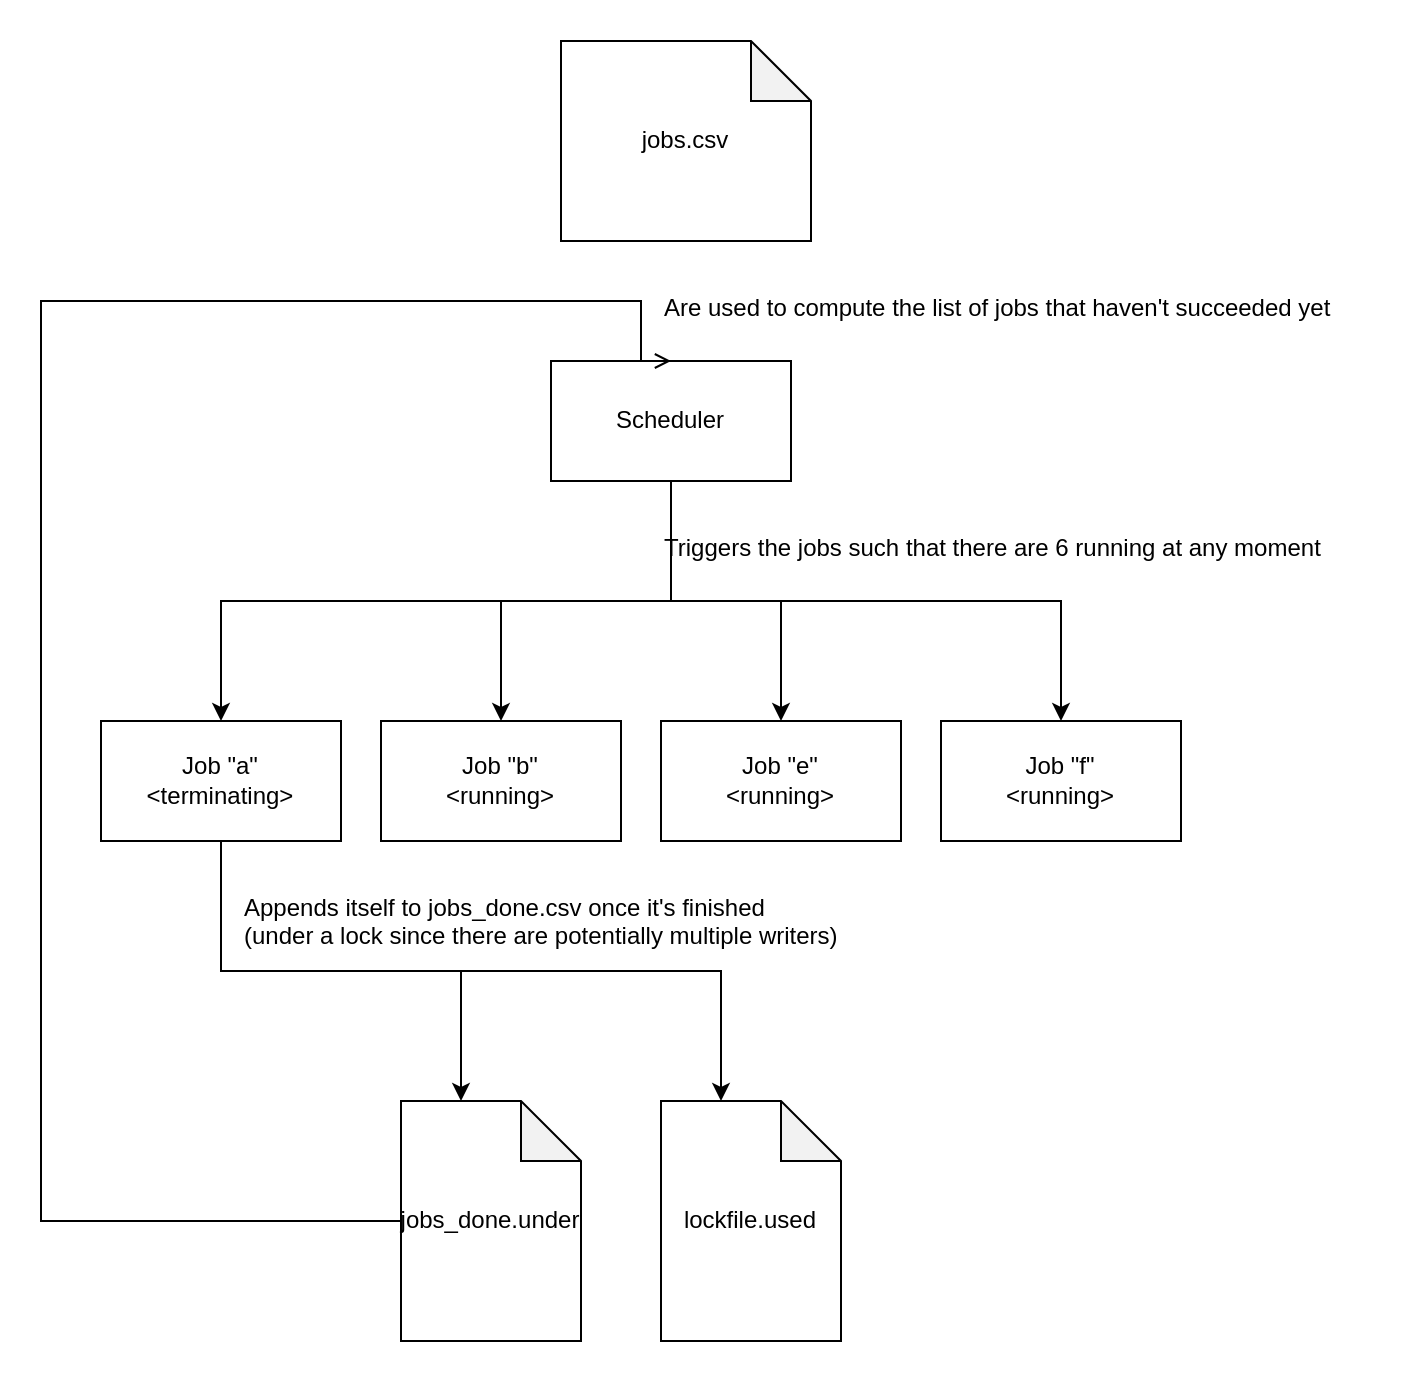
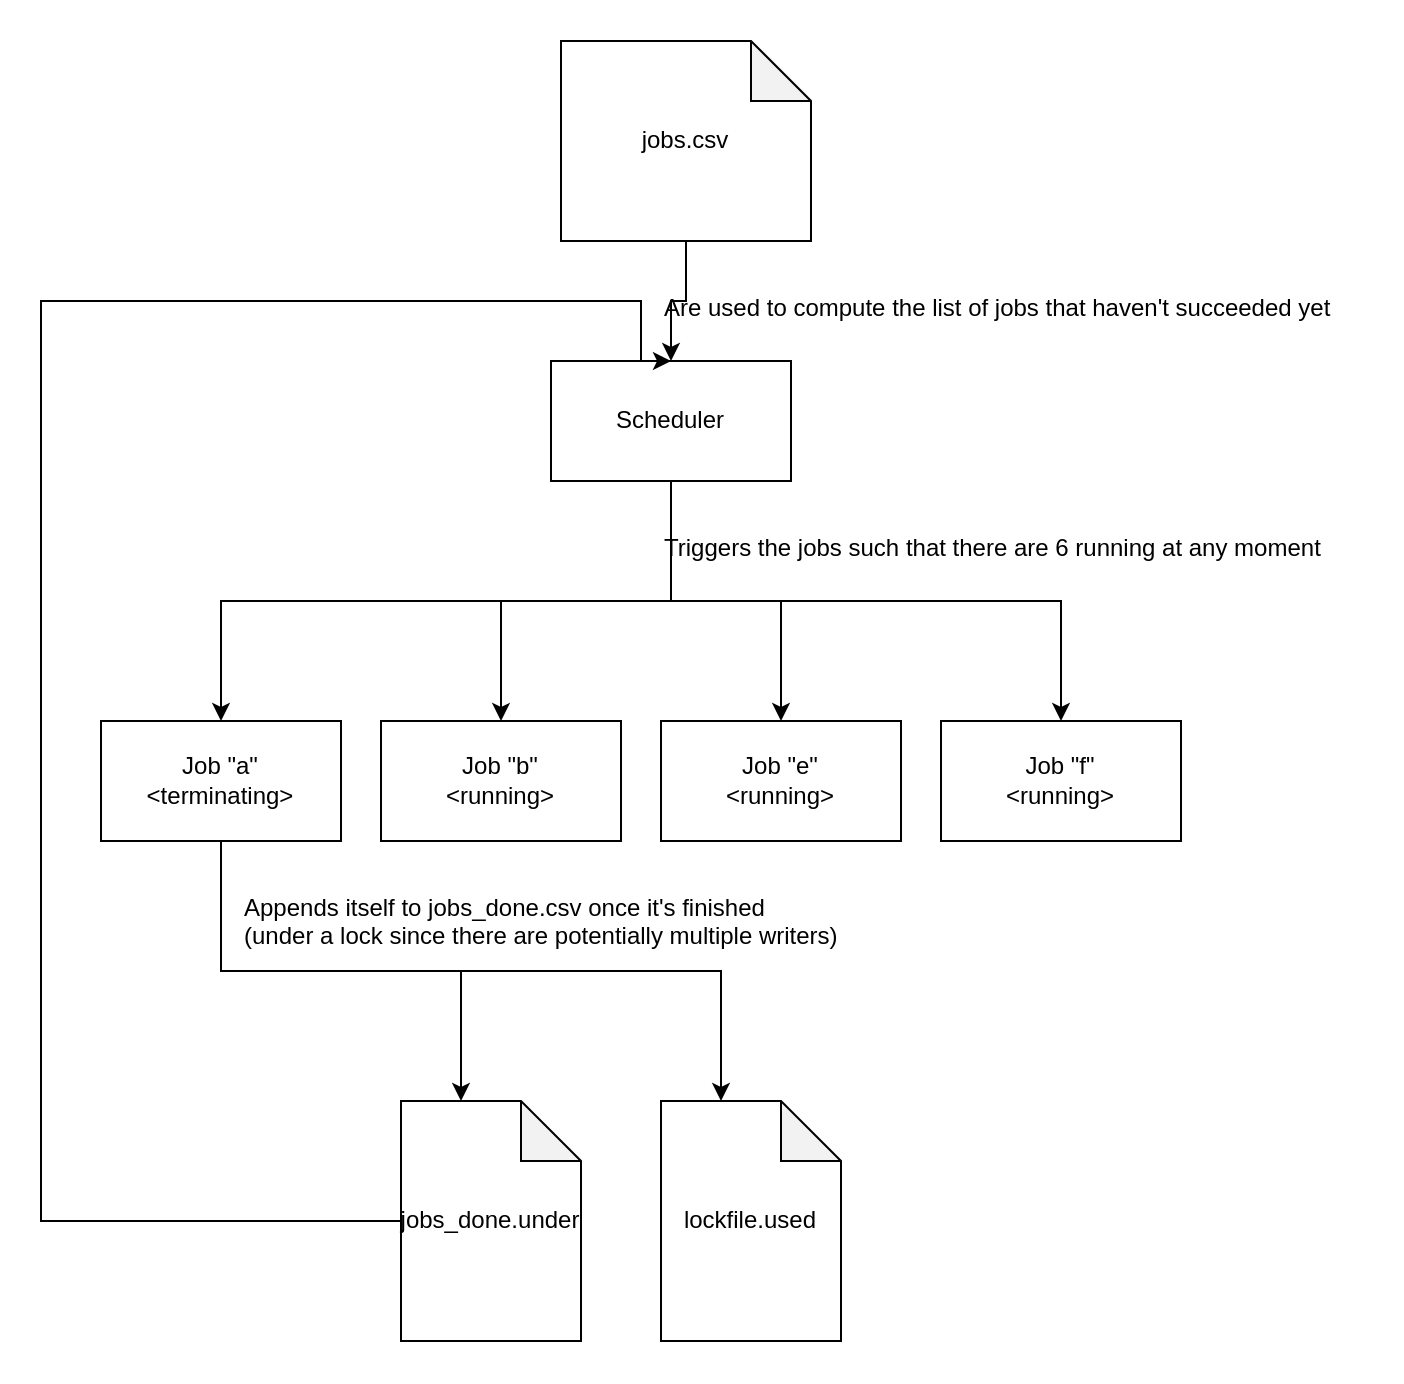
none -> (685, 301)
(659, 361) -> (656, 361)
